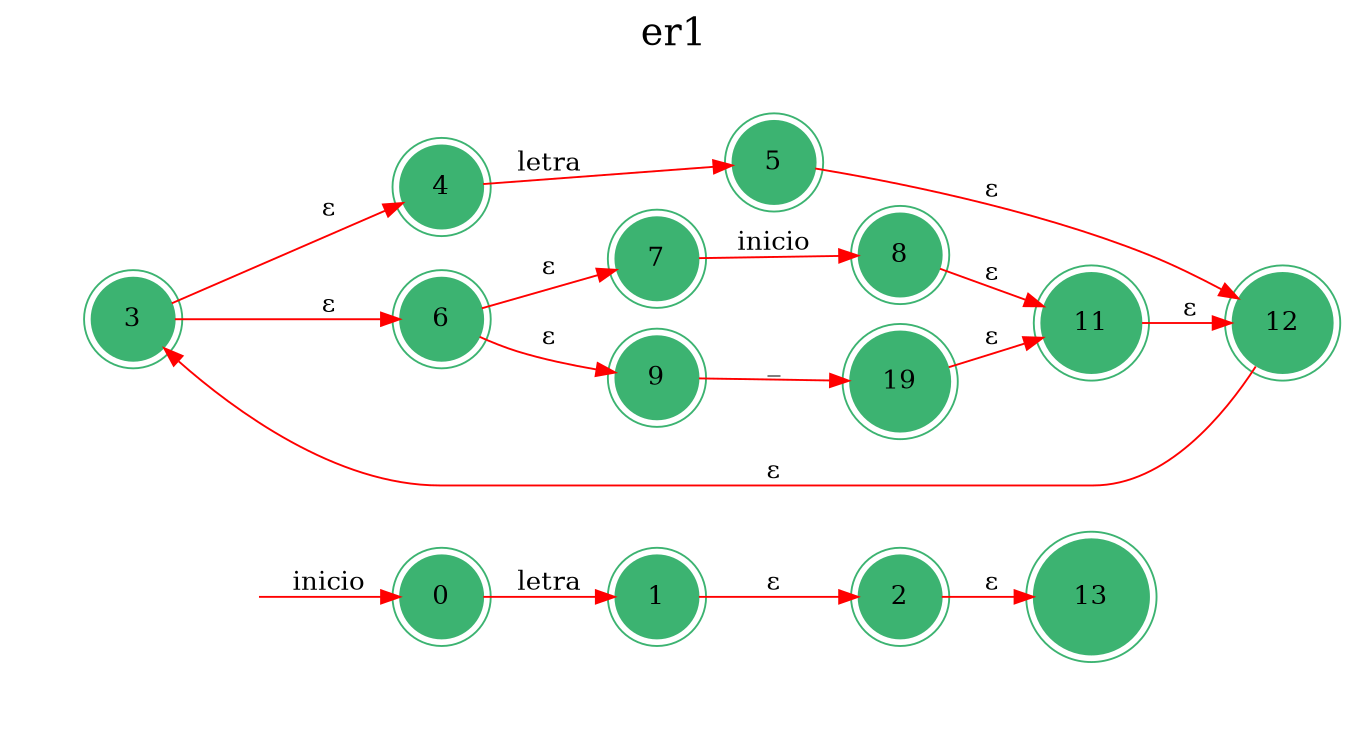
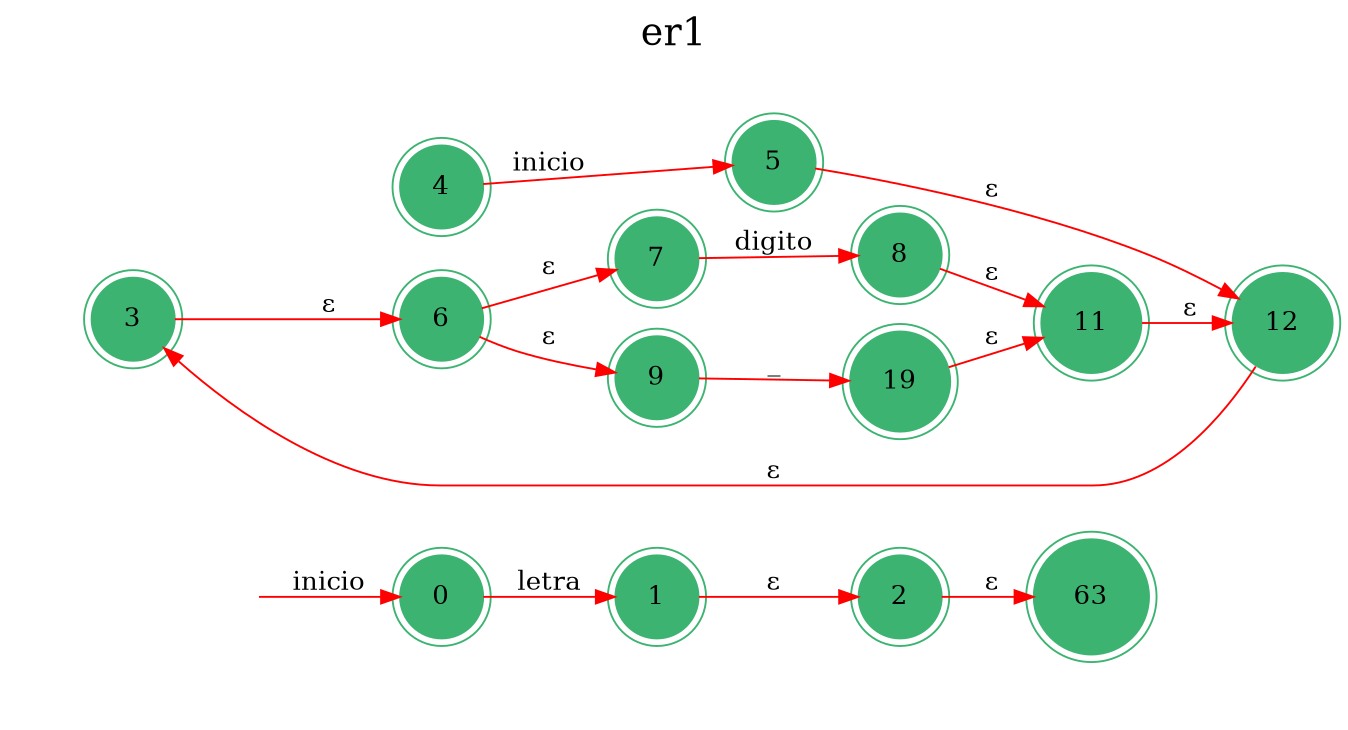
(549, 163) -> (549, 163)
(774, 243) -> (774, 243)
(278, 257) -> none
(1091, 597) -> (1091, 597)
